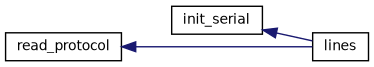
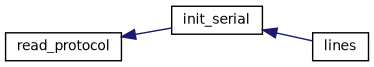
(224, 47) -> (153, 31)
